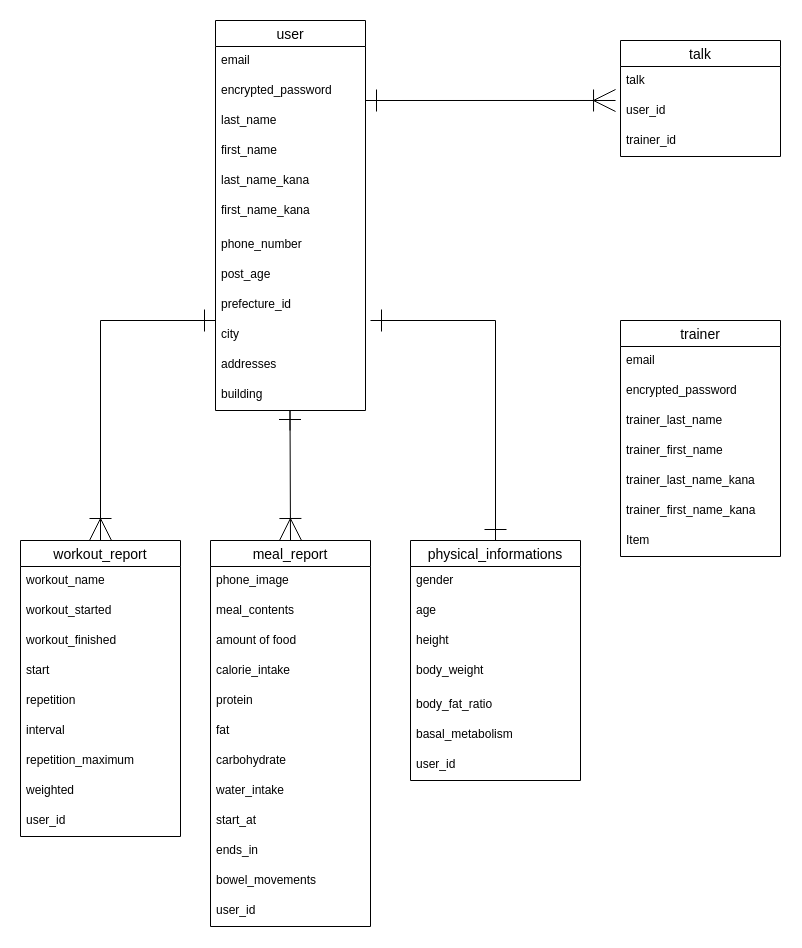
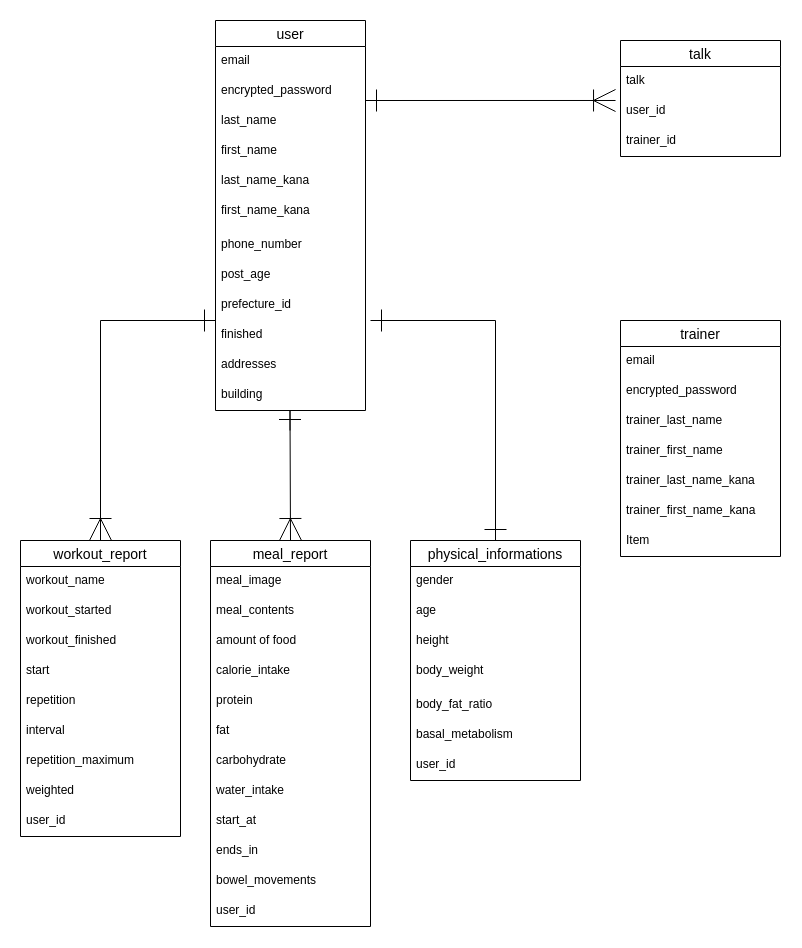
(233, 334) -> (245, 334)
(251, 580) -> (246, 580)
